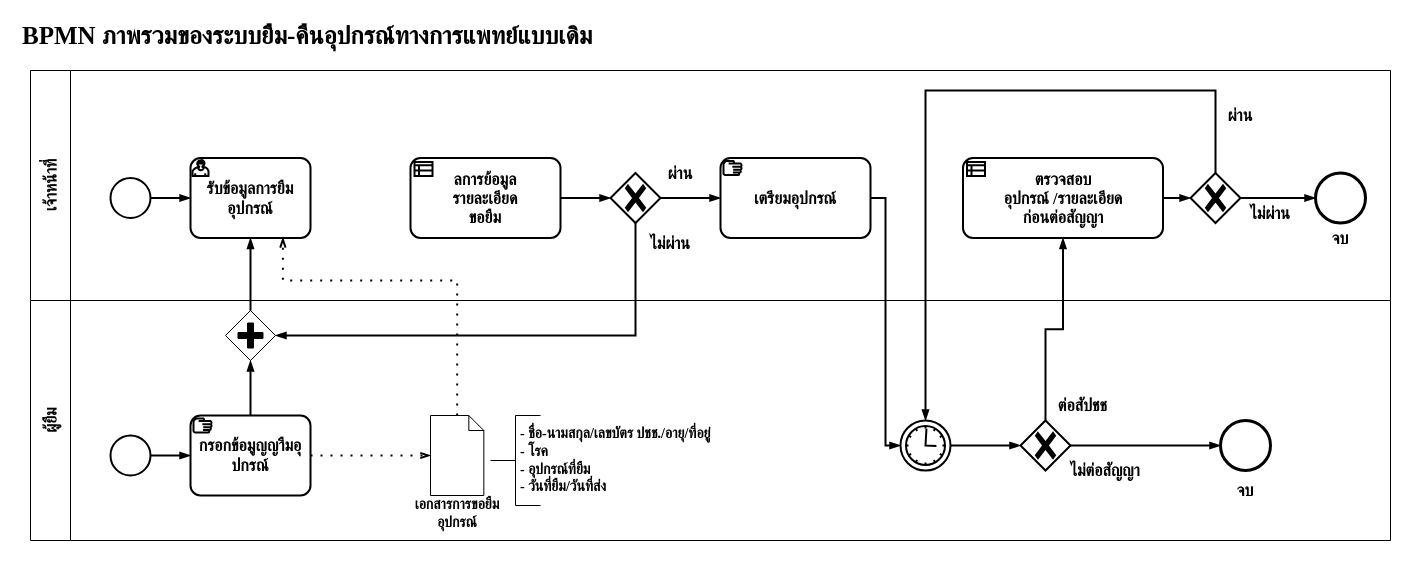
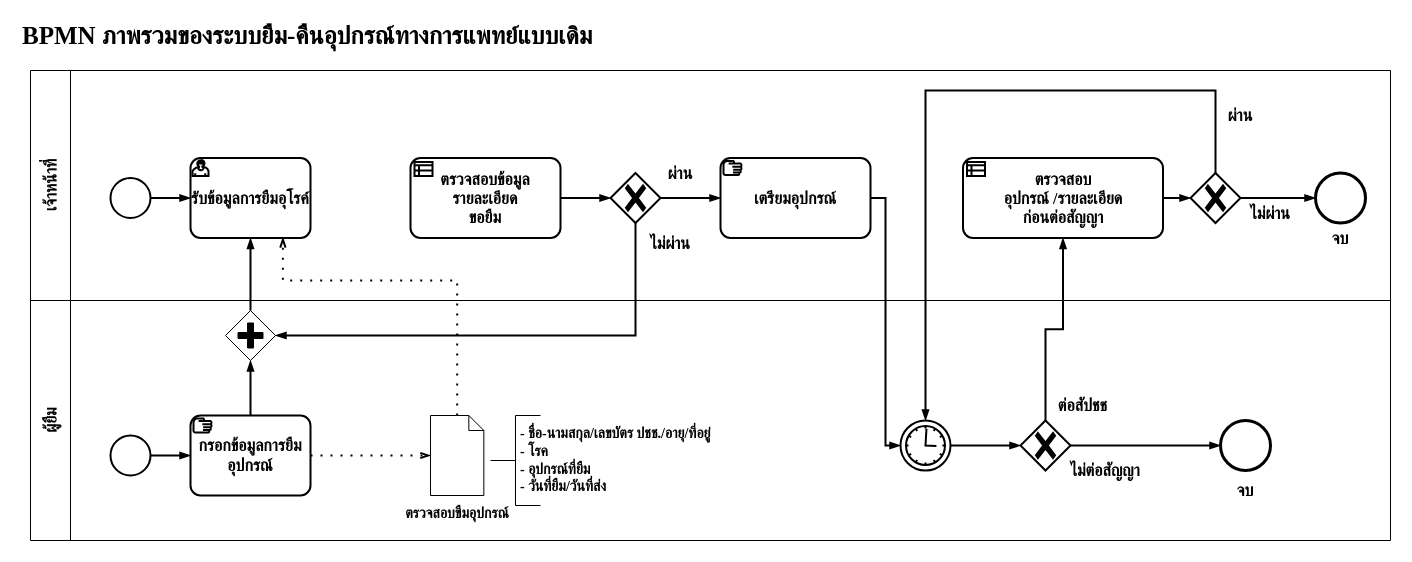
(251, 199) -> (251, 199)
(486, 199) -> (486, 199)
(251, 456) -> (251, 456)
(458, 514) -> (458, 514)
